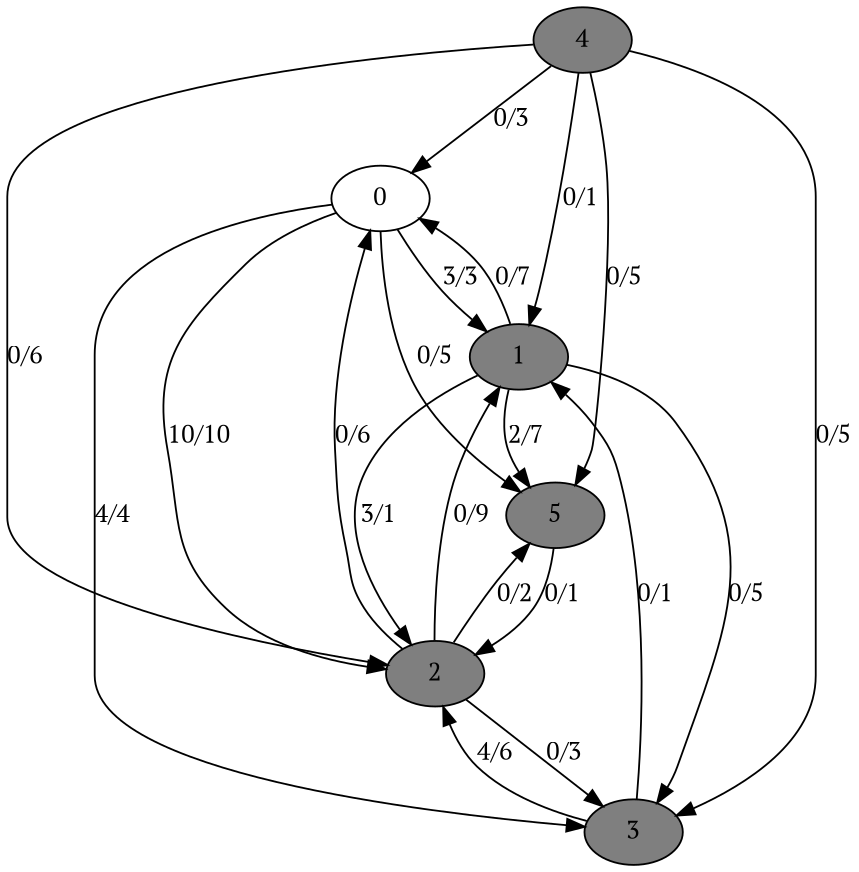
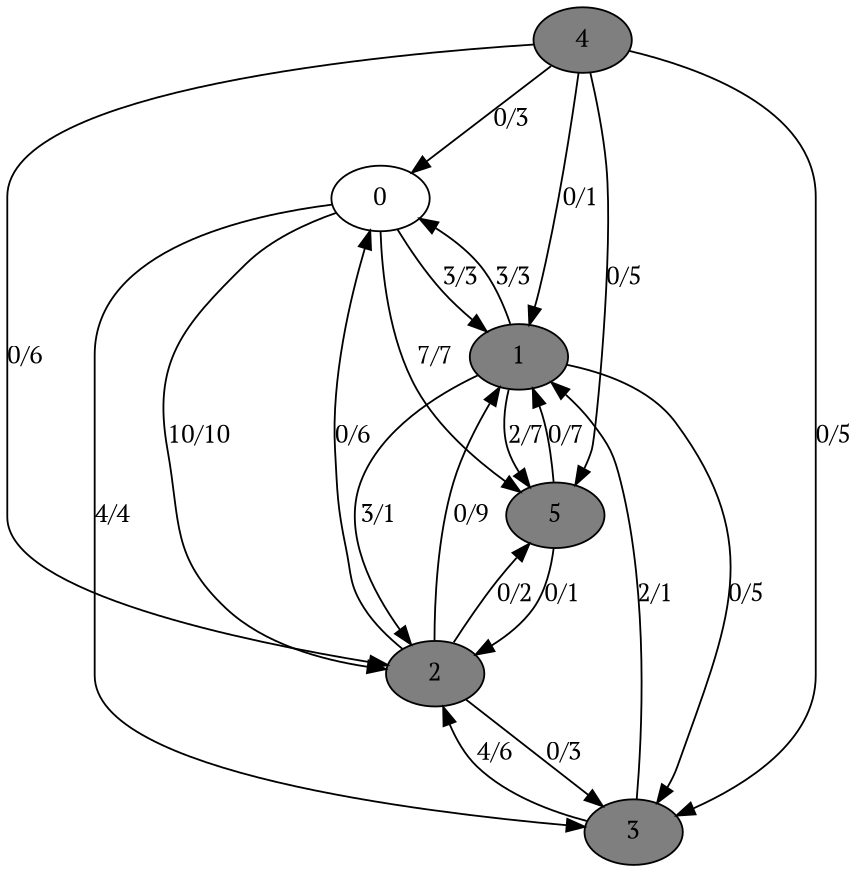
(513, 278) -> (513, 278)
(435, 357) -> (435, 357)
none -> (549, 443)
(656, 595) -> (656, 595)
